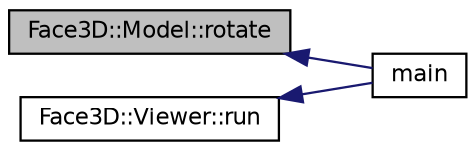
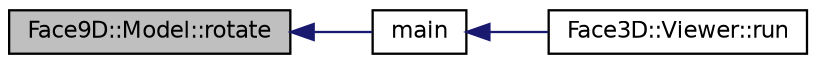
(150, 32) -> (150, 32)
(337, 89) -> (519, 32)
